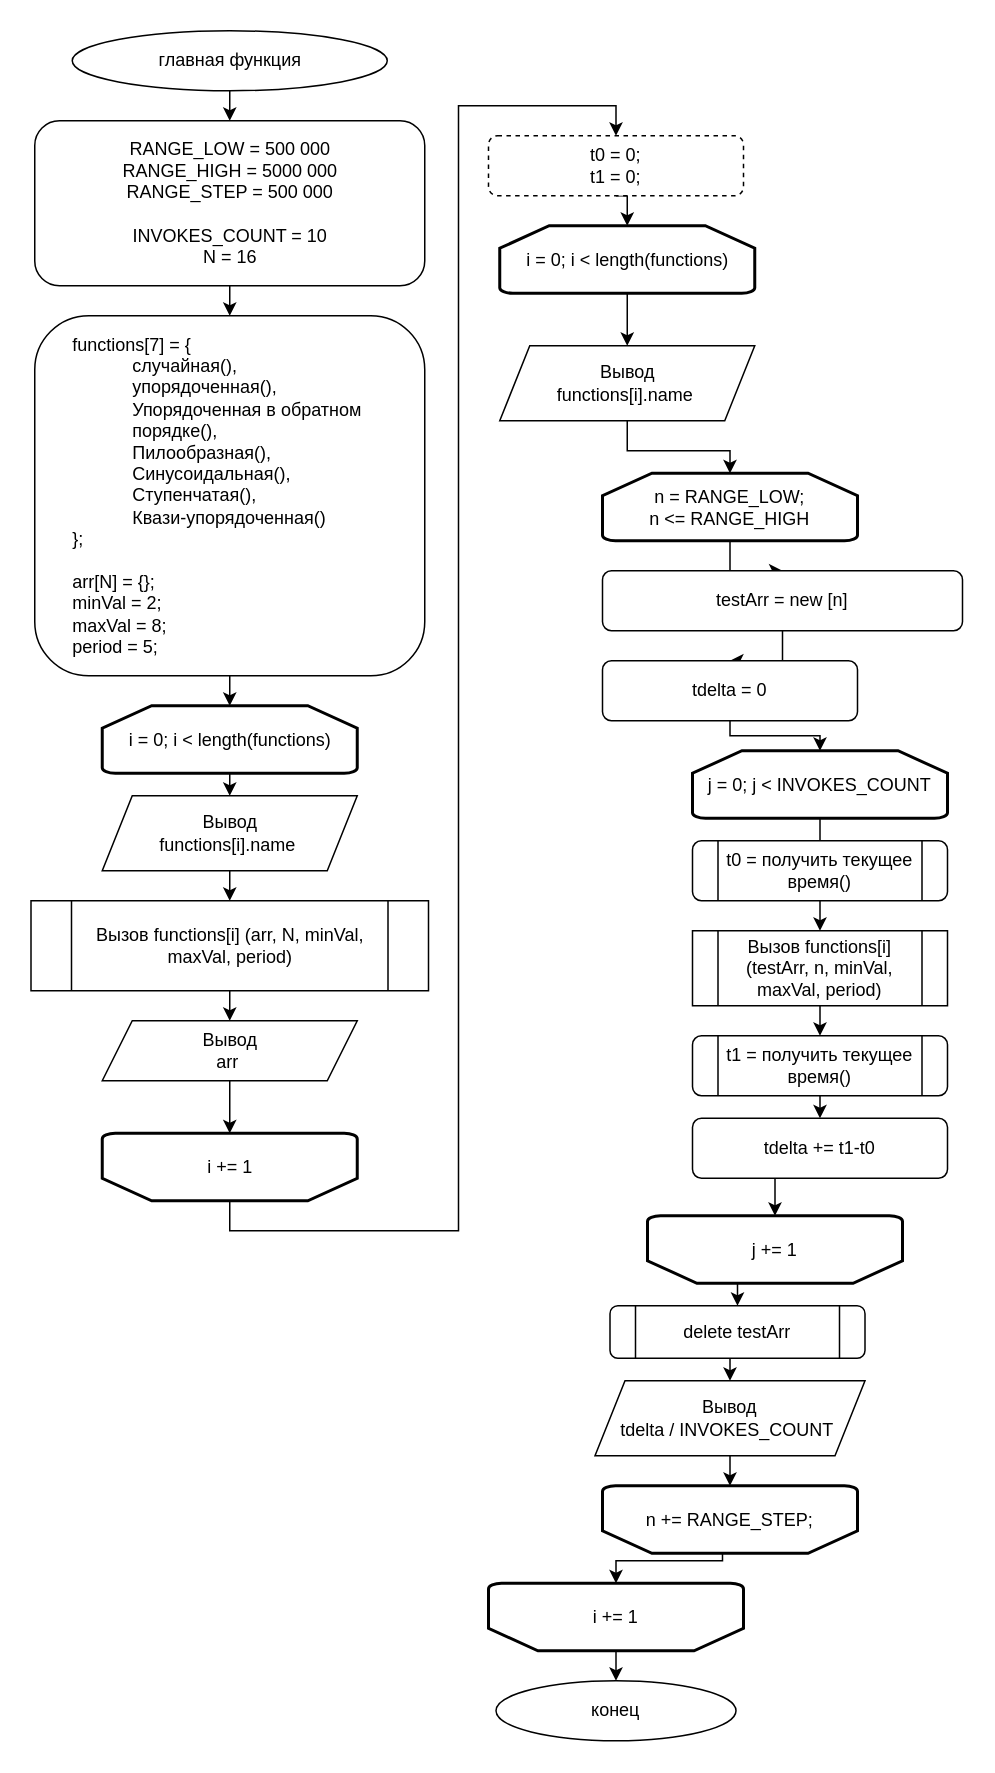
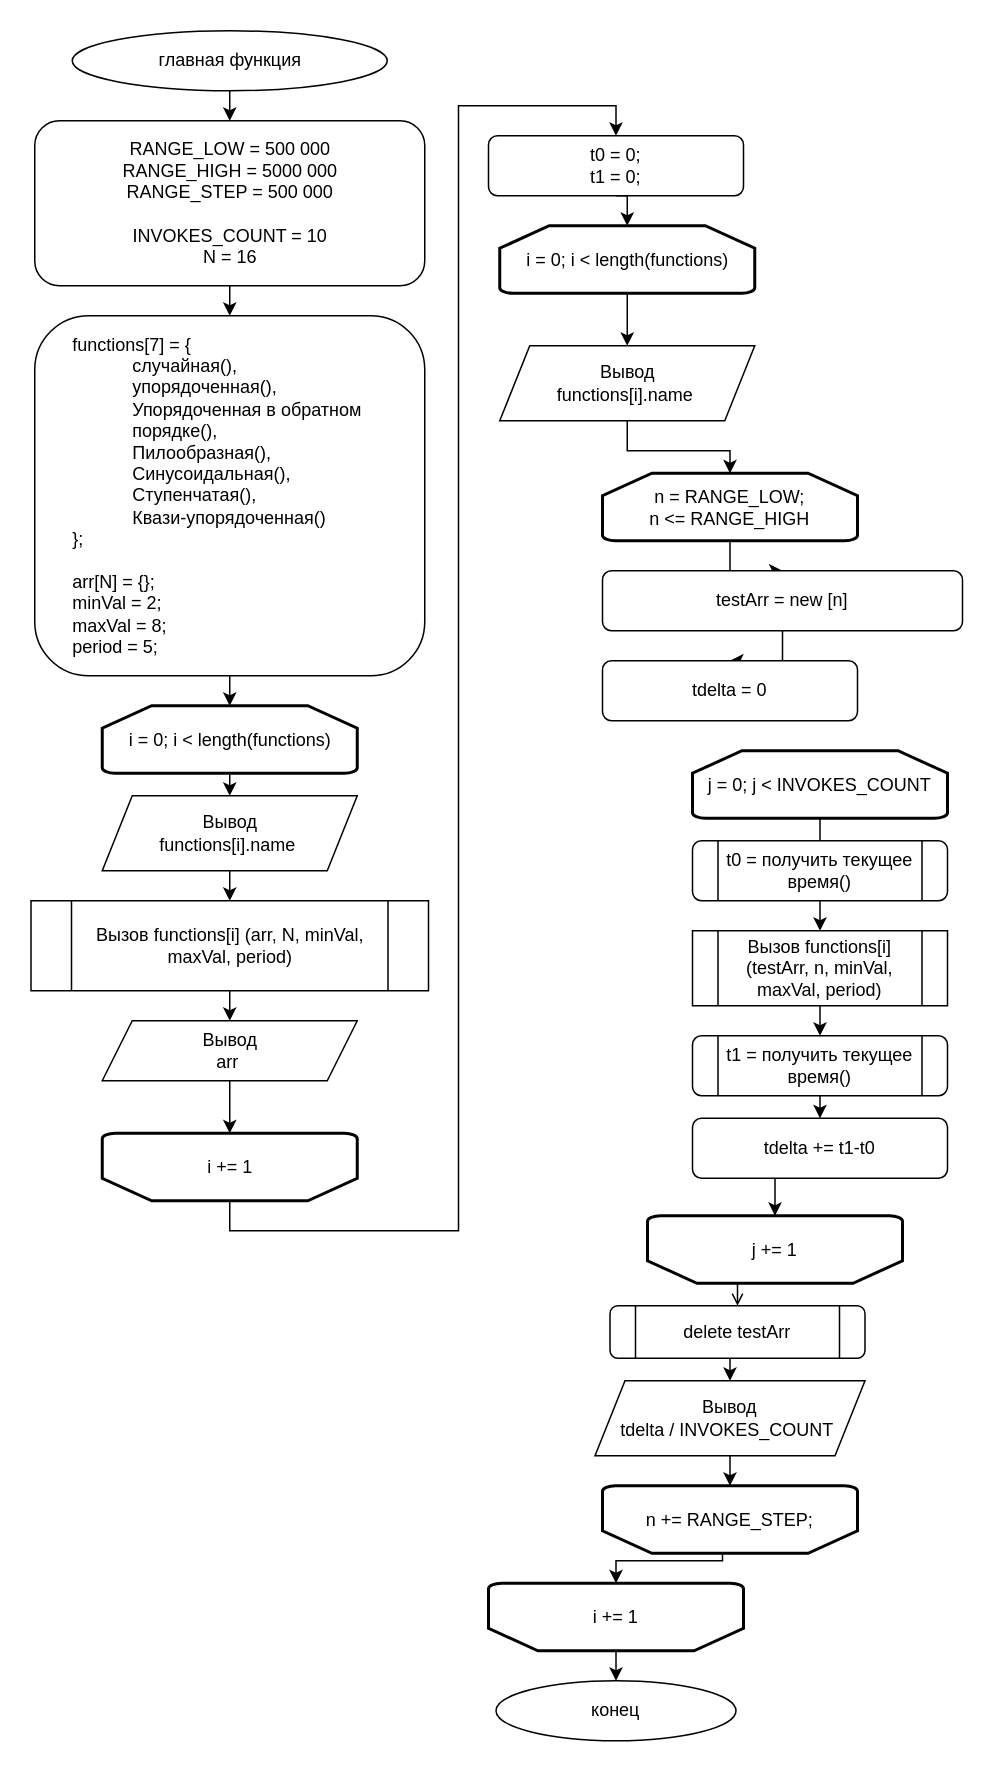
(616, 166) -> (616, 166)
(770, 736) -> none
(737, 1294) -> (737, 1296)
